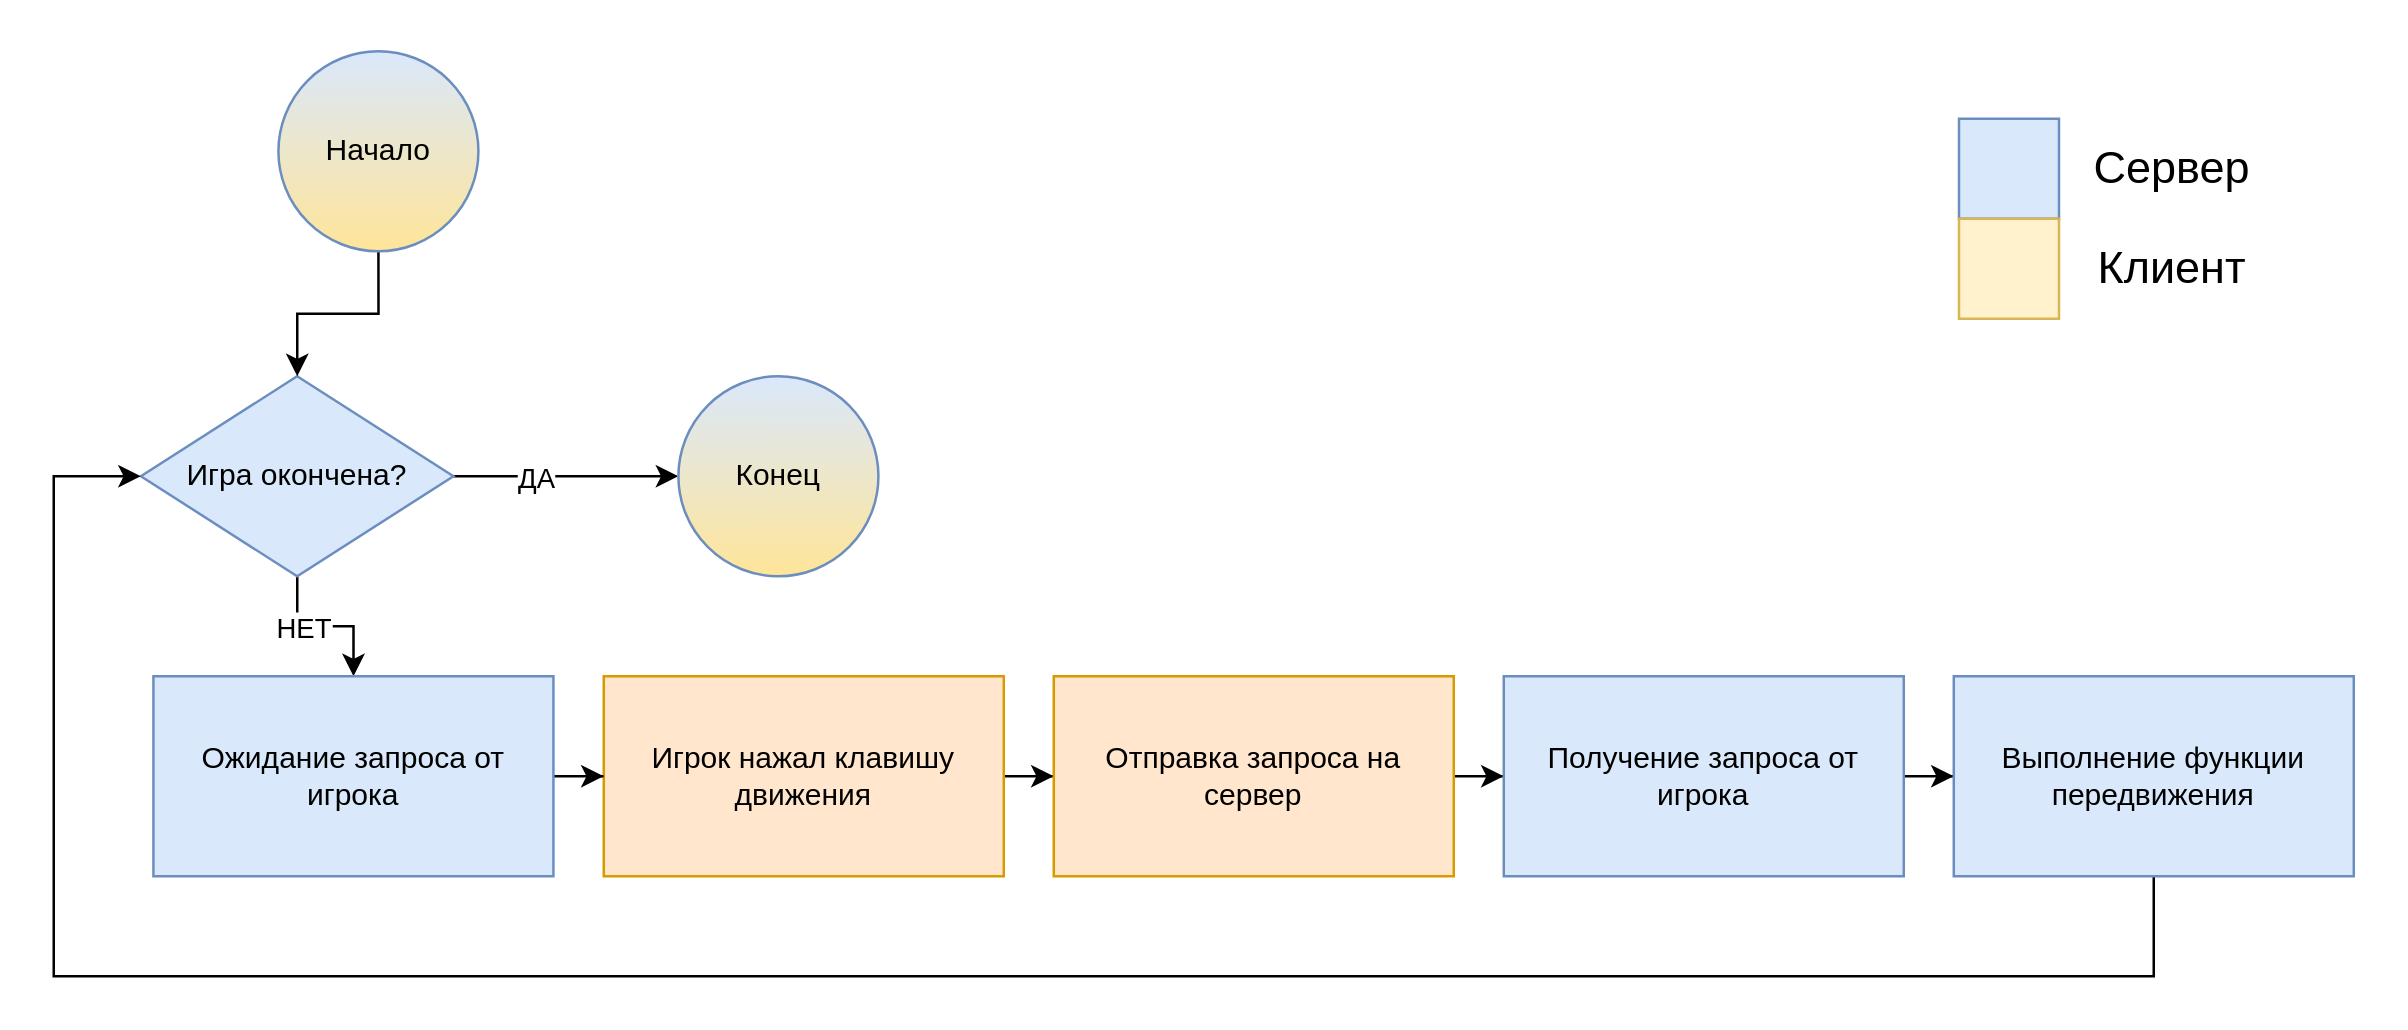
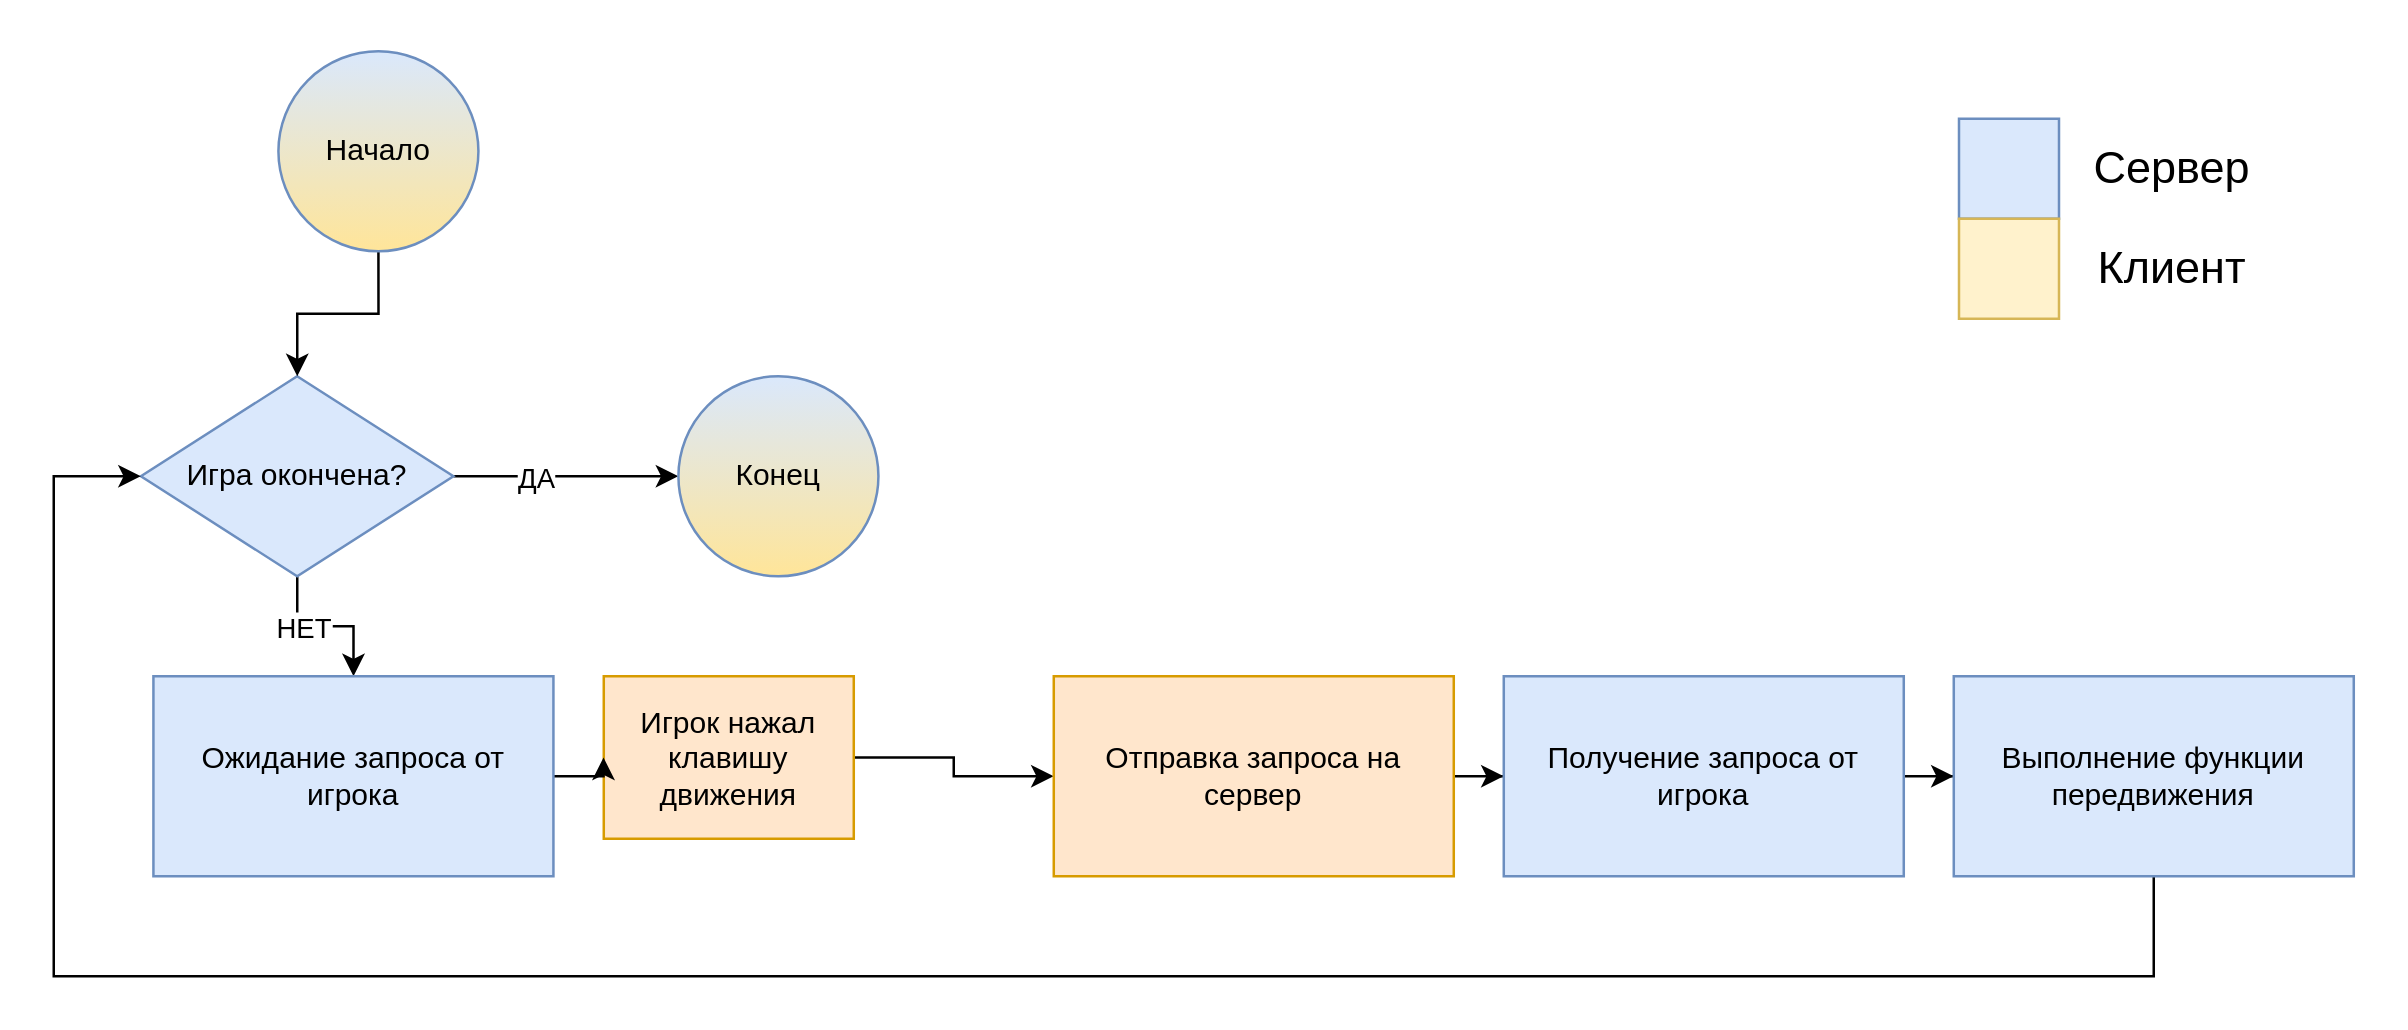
(804, 776) -> (729, 758)
